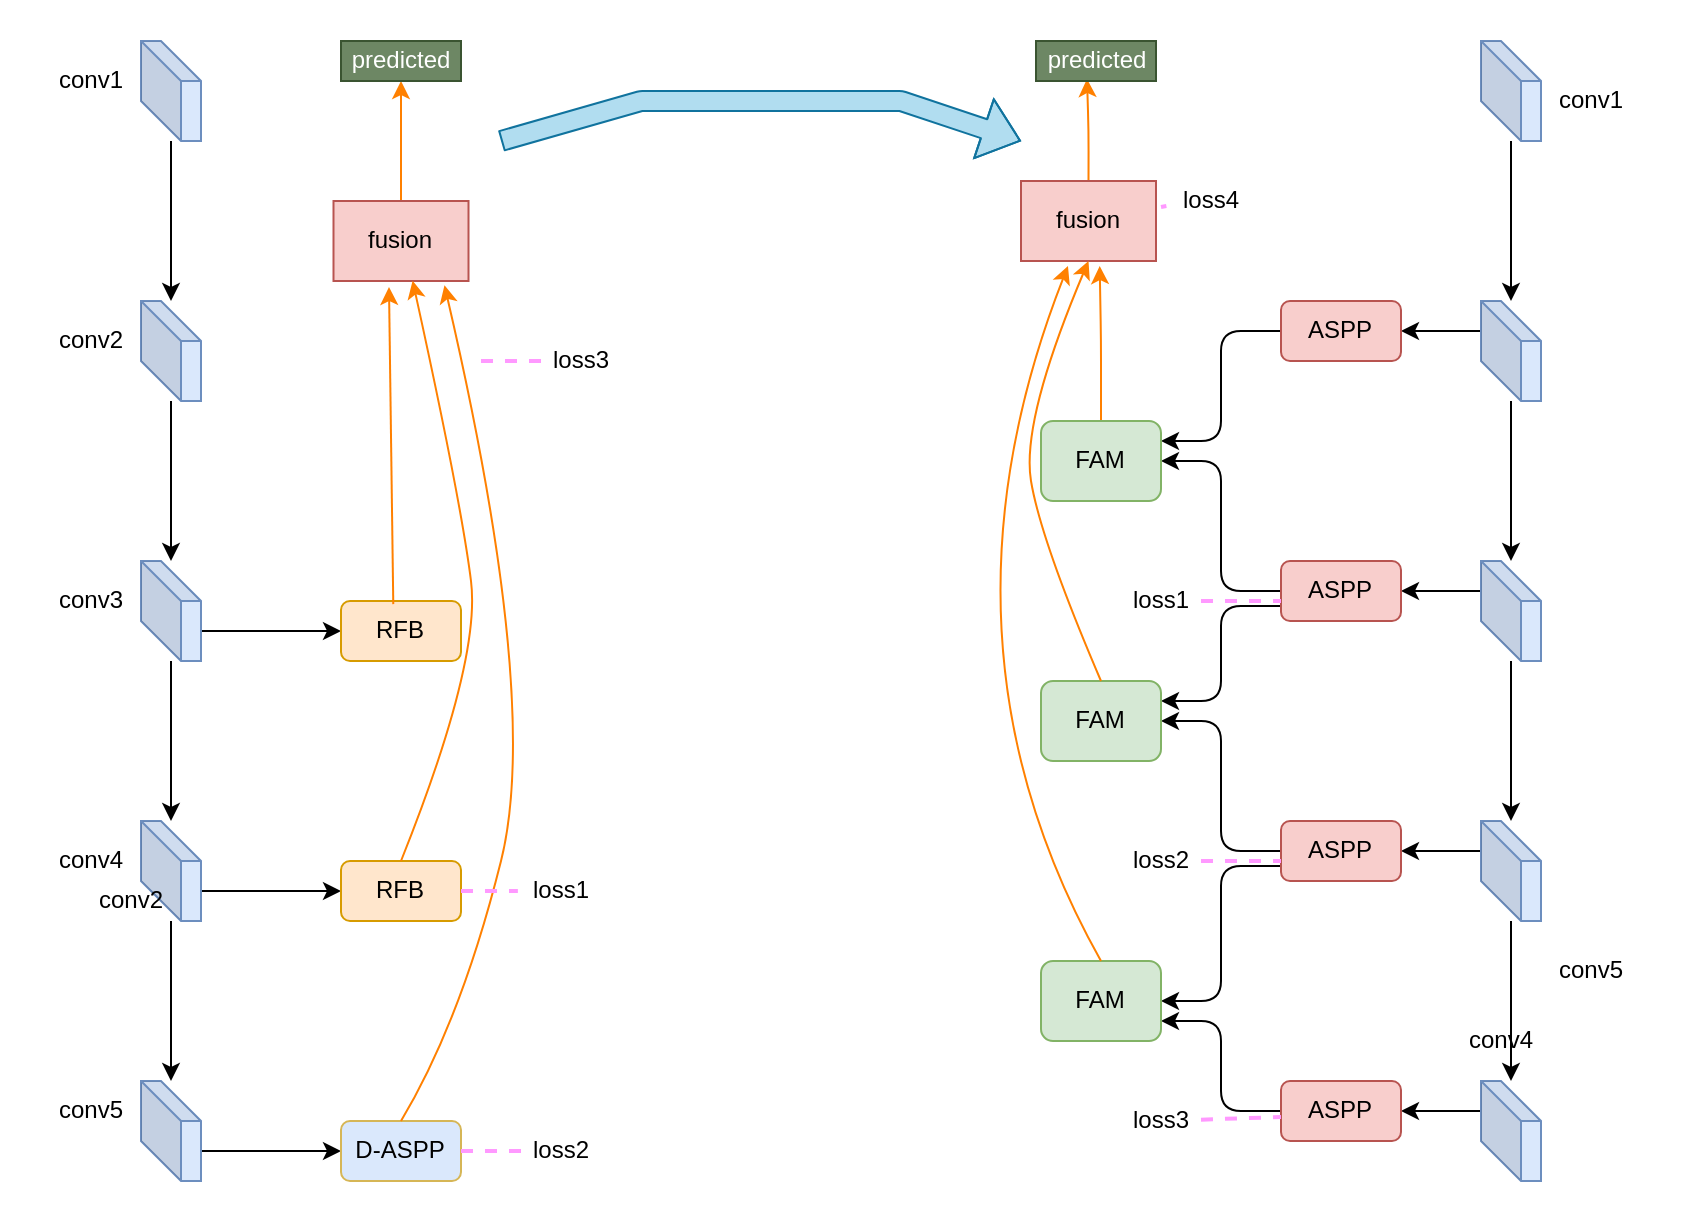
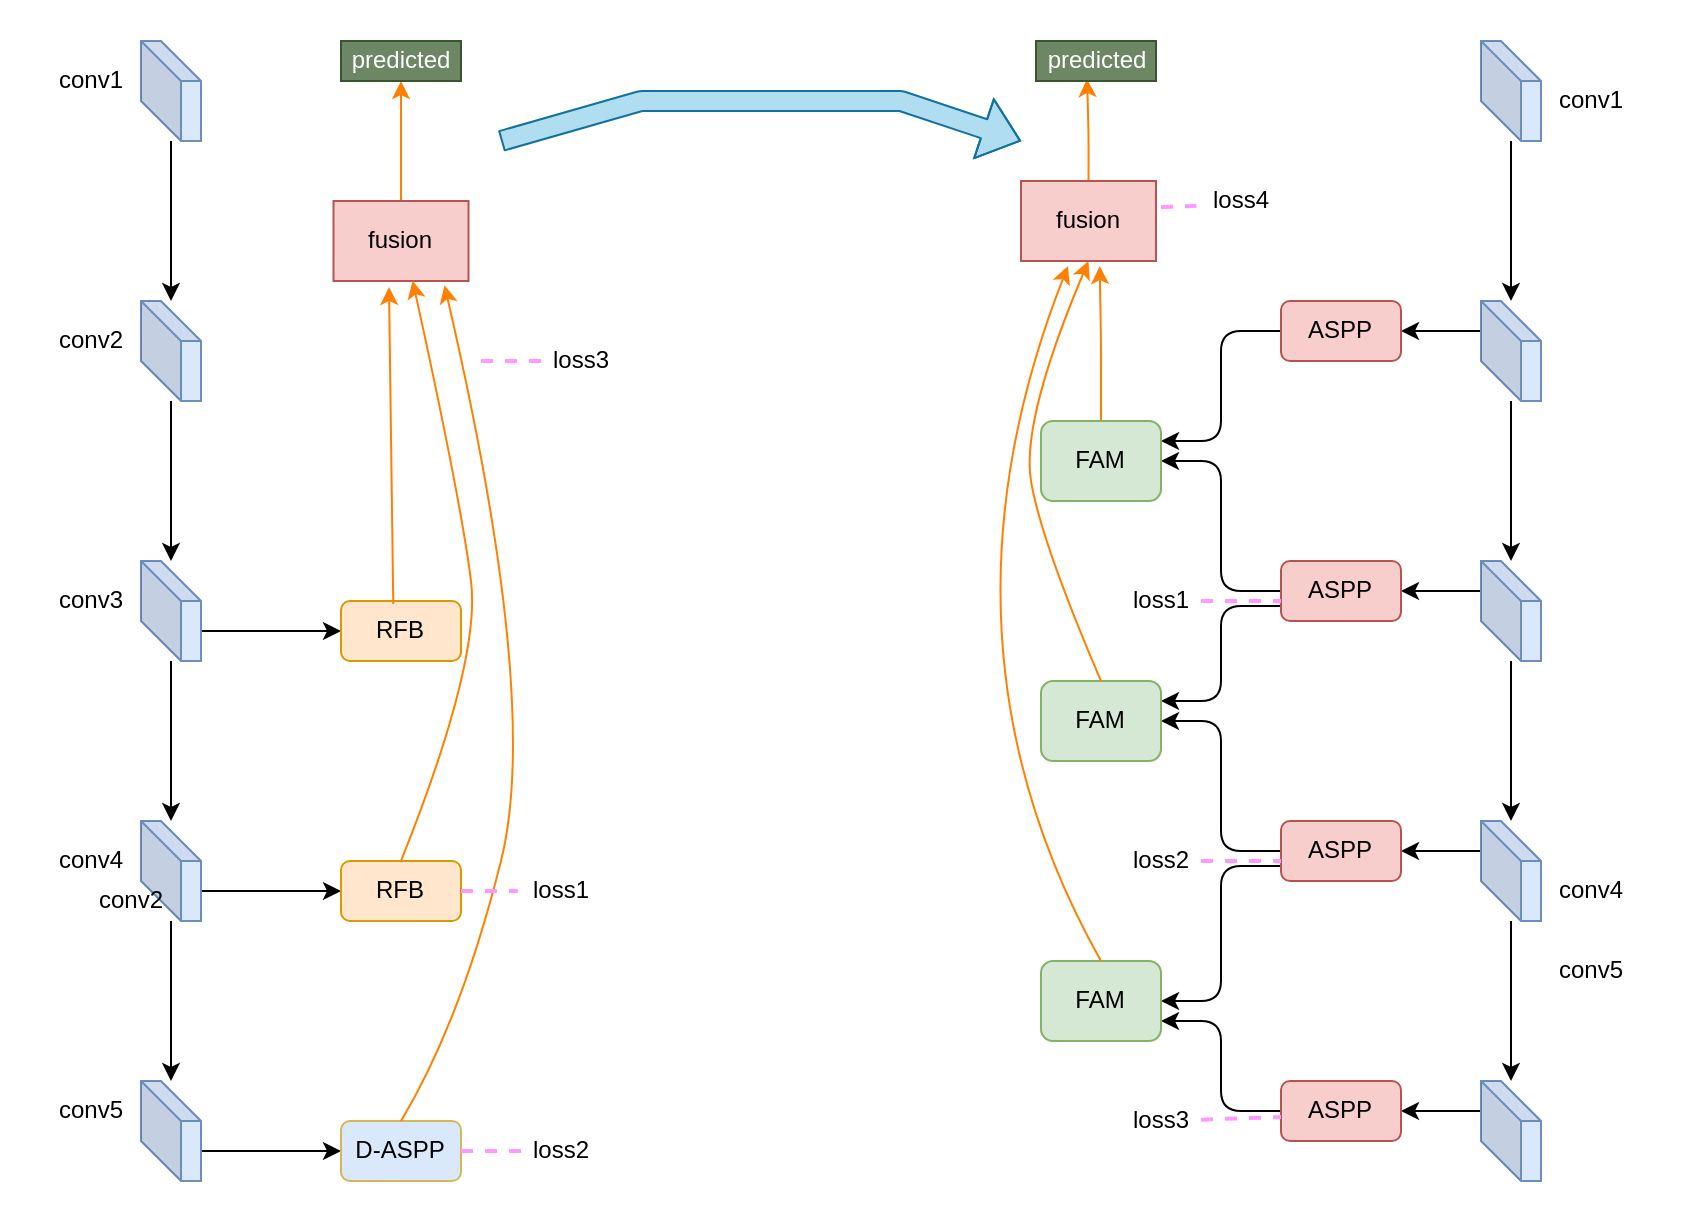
(1211, 201) -> (1241, 201)
(1501, 1041) -> (1591, 891)
